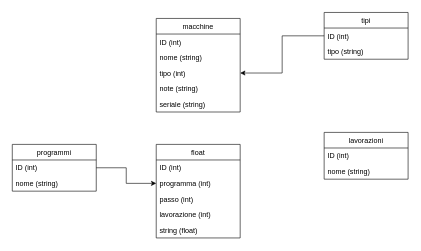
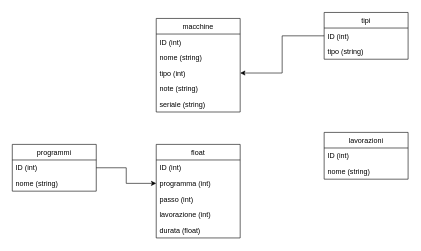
(185, 230) -> (186, 230)
